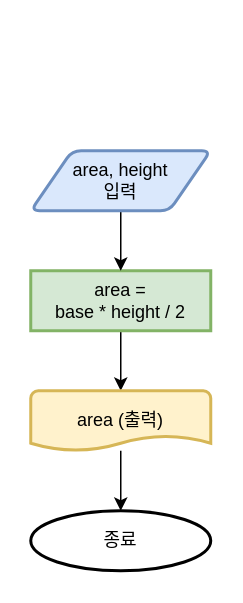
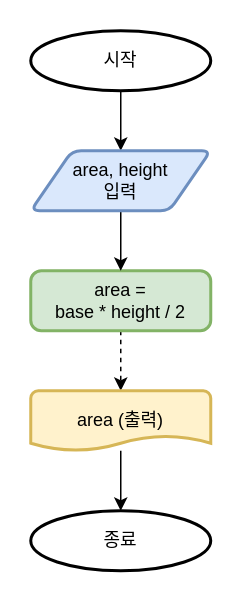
none -> (121, 61)
none -> (121, 116)
(121, 301) -> (121, 301)
(121, 355) -> (121, 355)
